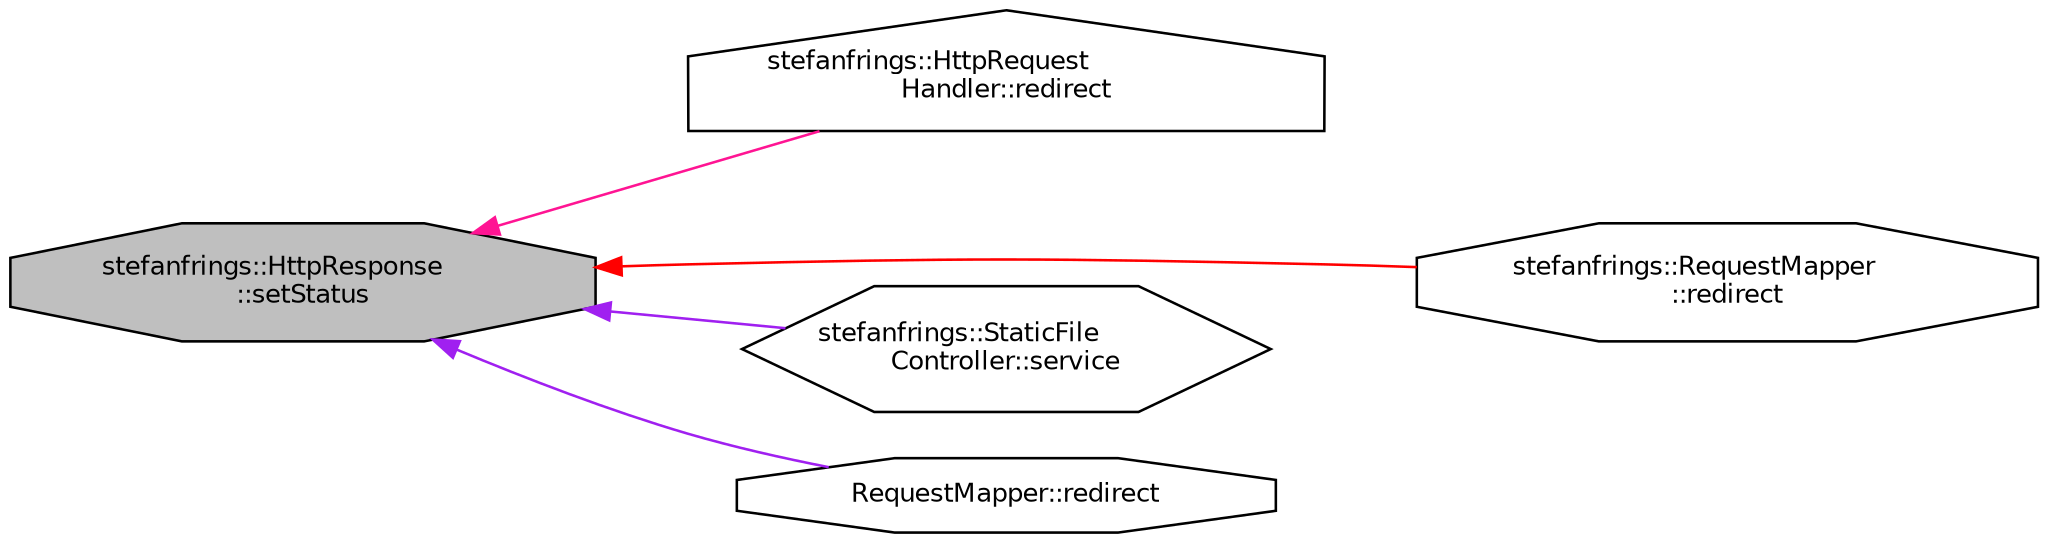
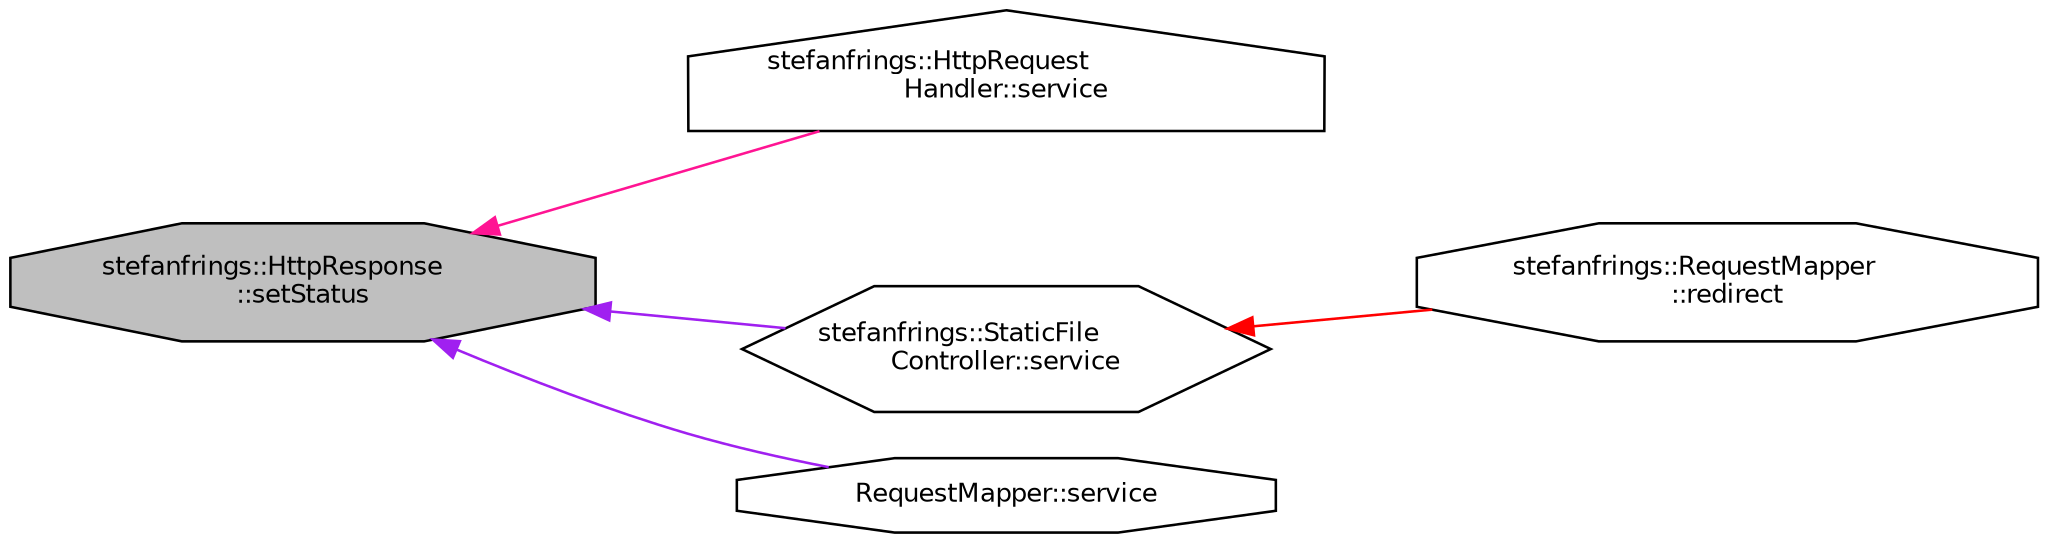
(1006, 77) -> (1006, 77)
(1019, 260) -> (1343, 318)
(1006, 495) -> (1006, 495)
